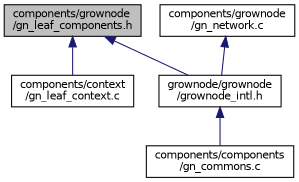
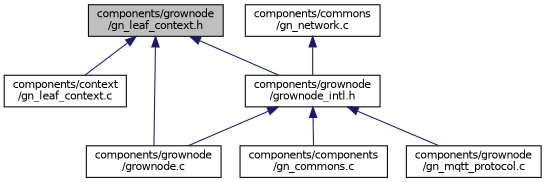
(73, 21) -> (156, 21)
(227, 21) -> (313, 21)
(220, 91) -> (313, 91)
none -> (154, 162)
none -> (474, 162)
